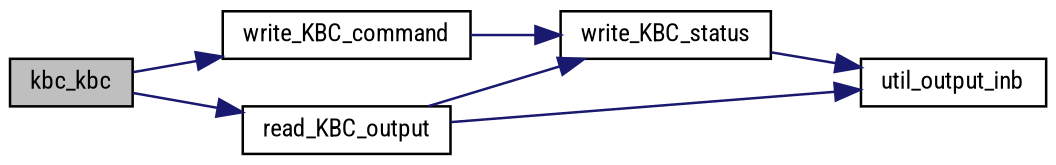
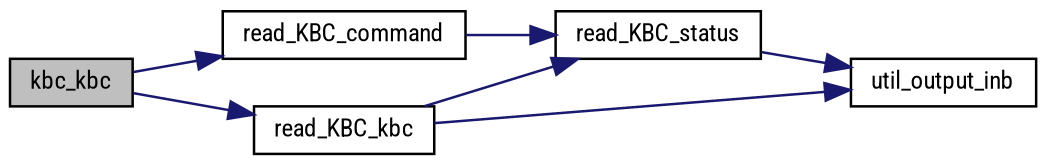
(347, 35) -> (344, 35)
(666, 35) -> (658, 35)
(347, 130) -> (344, 130)
